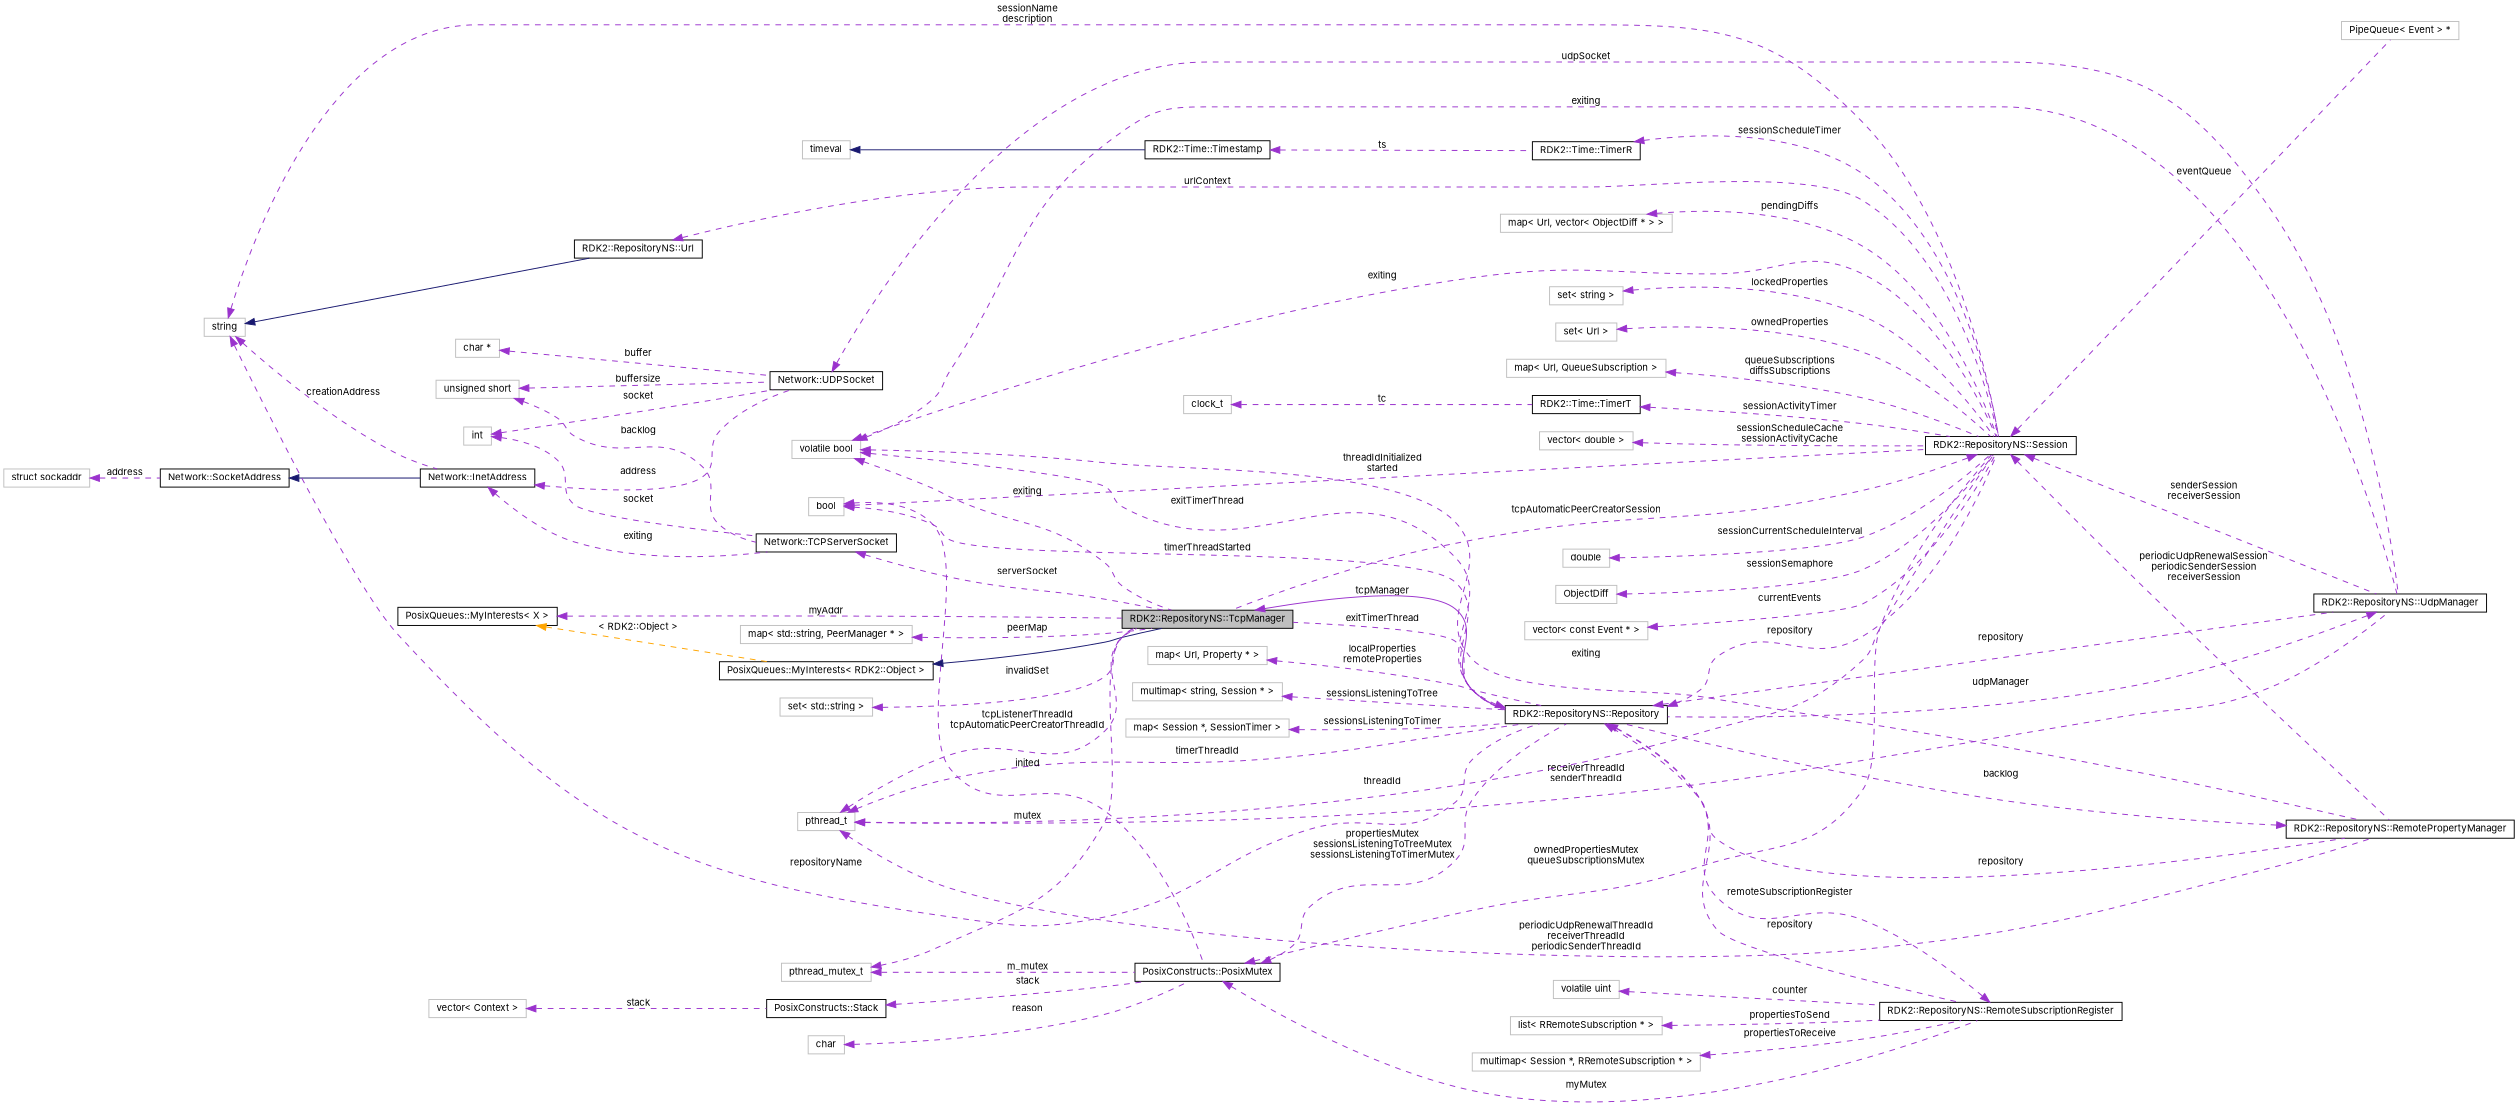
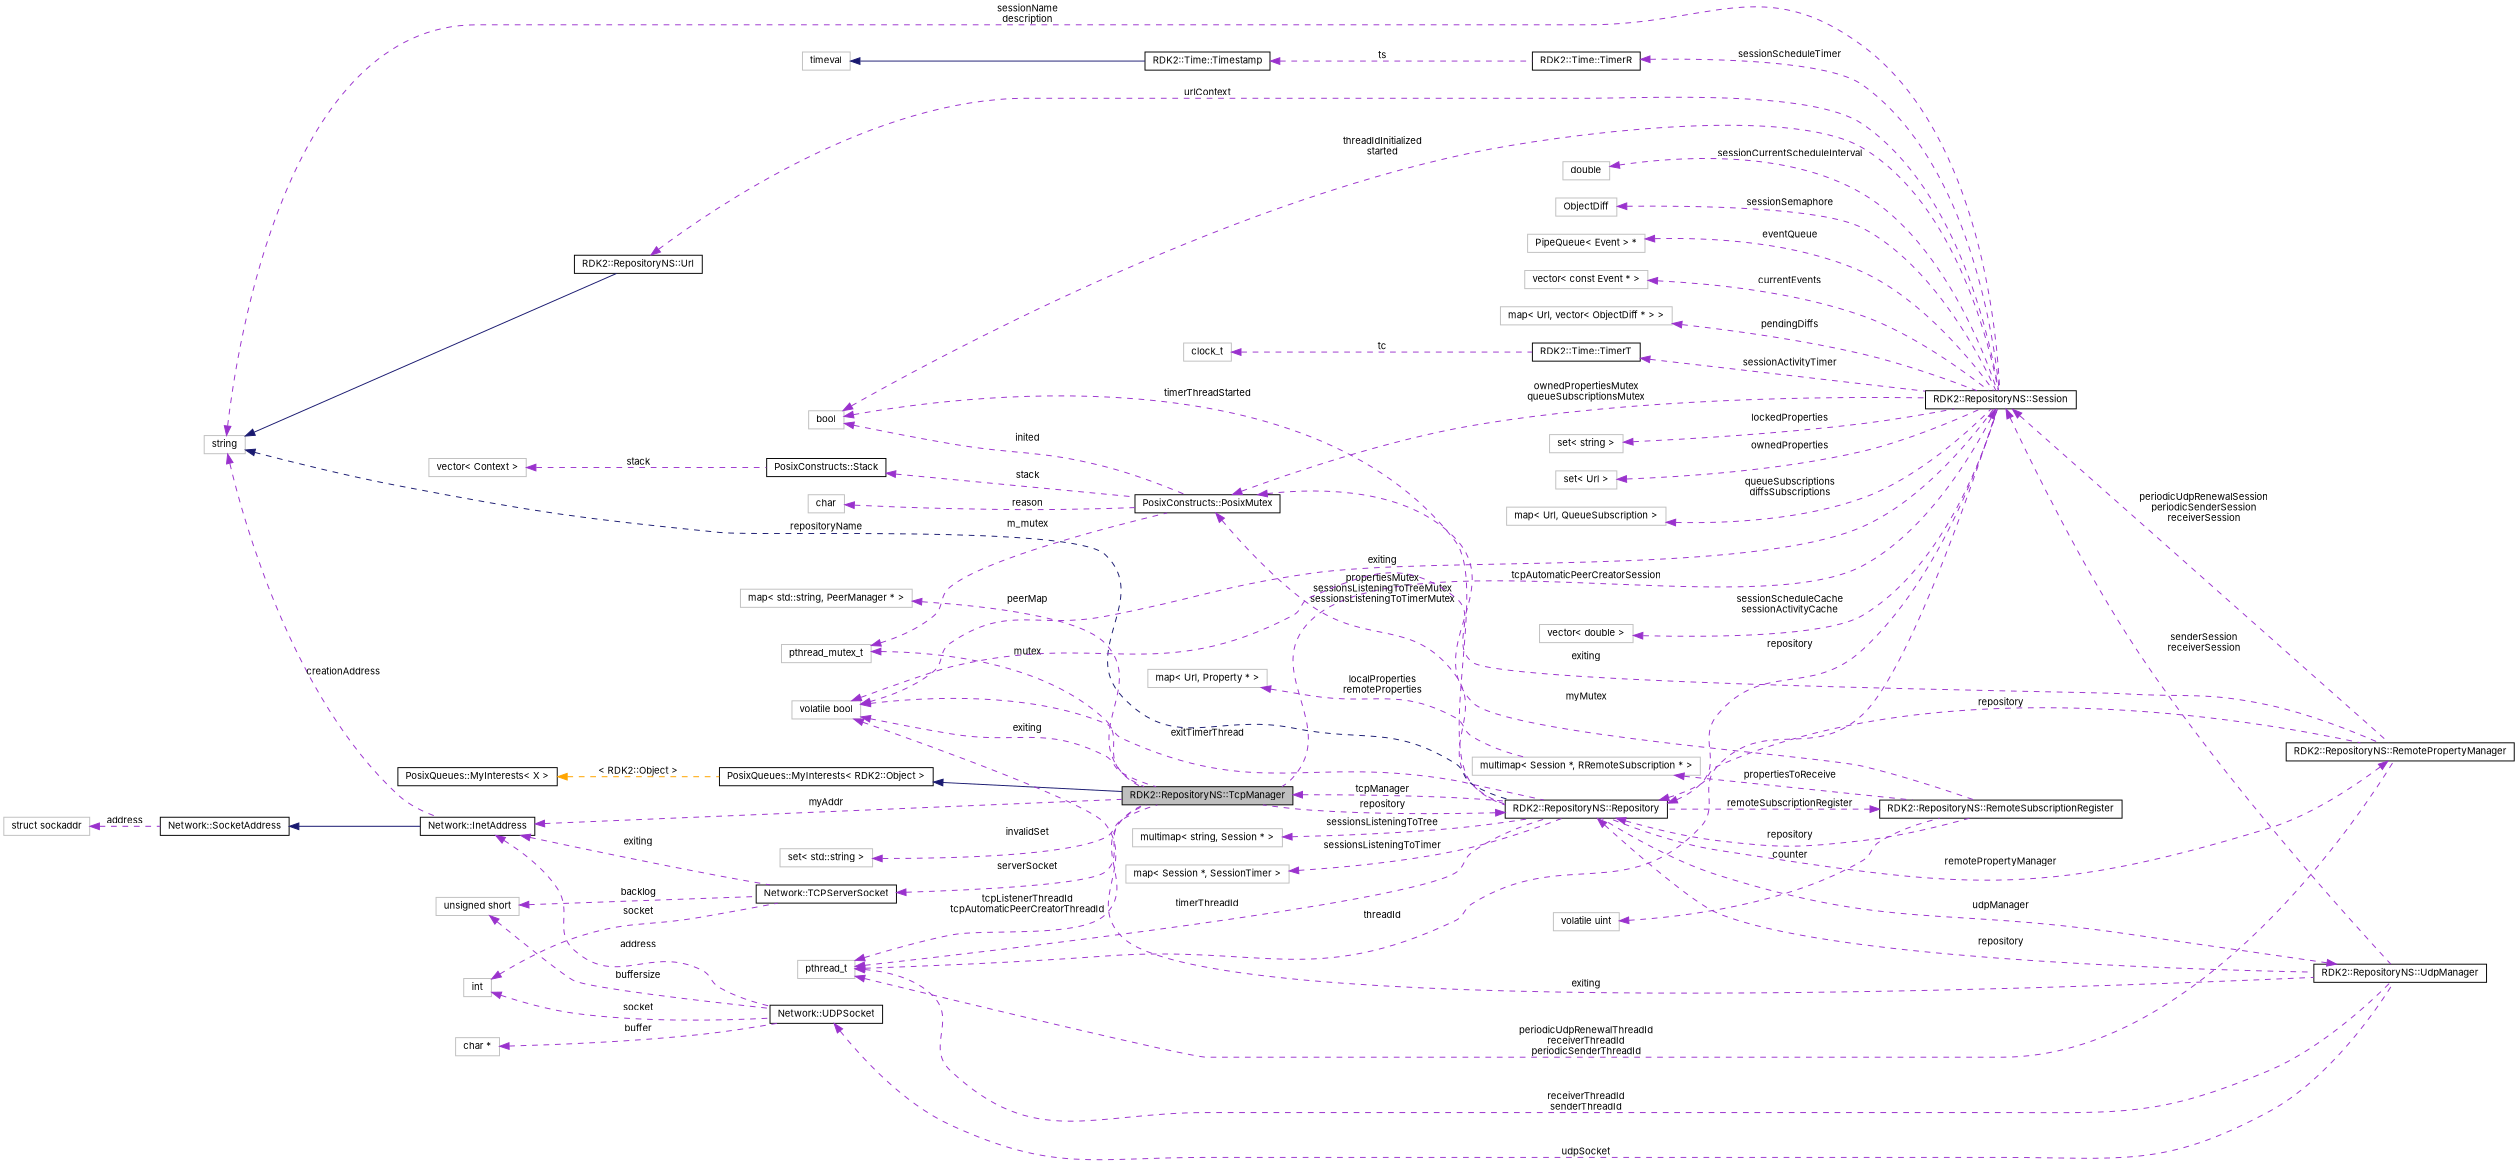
(2204, 234) -> (1847, 266)
(1423, 598) -> (1404, 796)
(845, 616) -> (833, 811)
(1383, 619) -> (1383, 805)
(1410, 677) -> (1405, 700)
(2001, 774) -> (2001, 862)
(795, 889) -> (962, 535)
(1586, 1026) -> none
